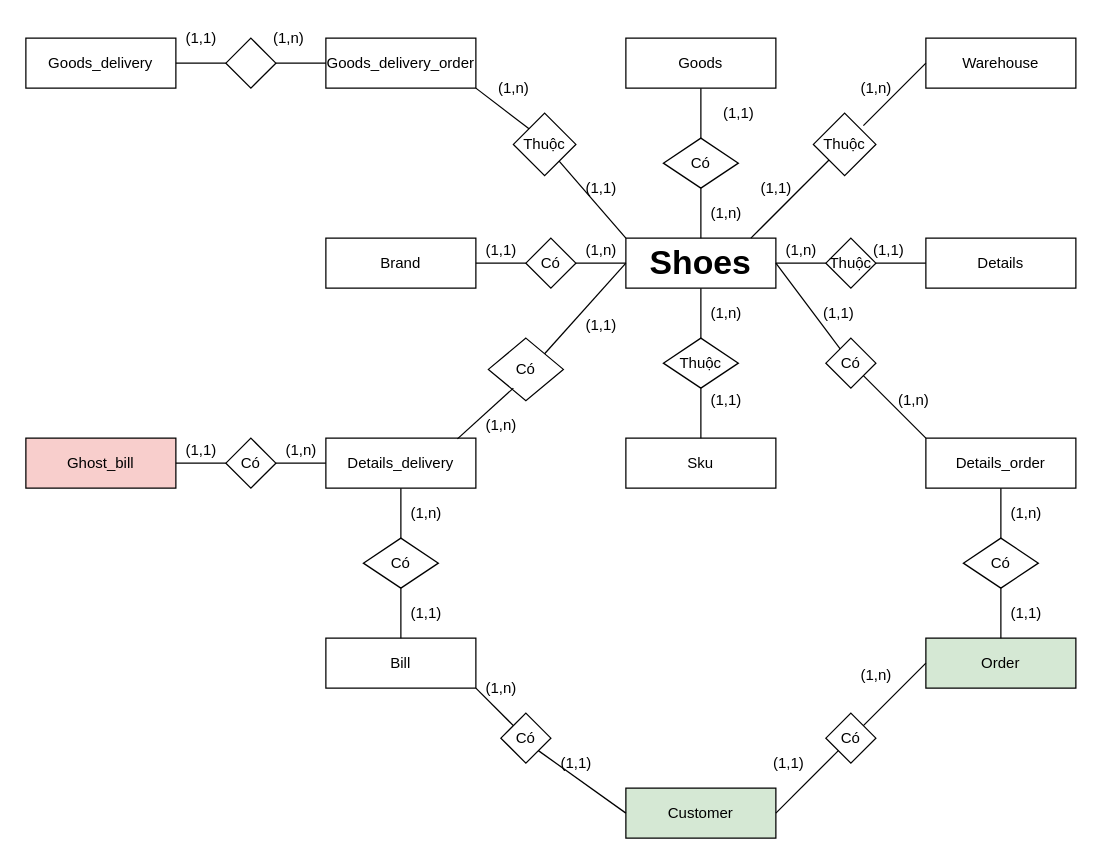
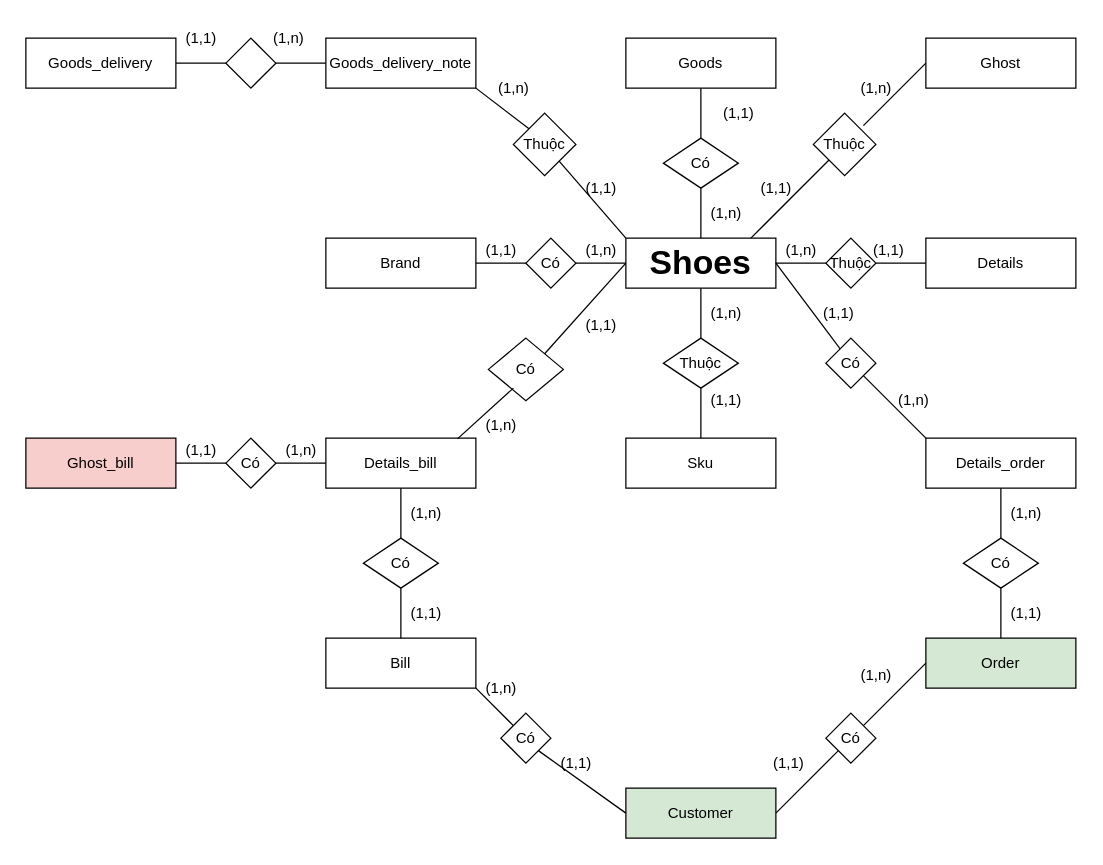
(401, 63) -> (401, 63)
(1001, 63) -> (1001, 63)
(401, 463) -> (401, 463)
